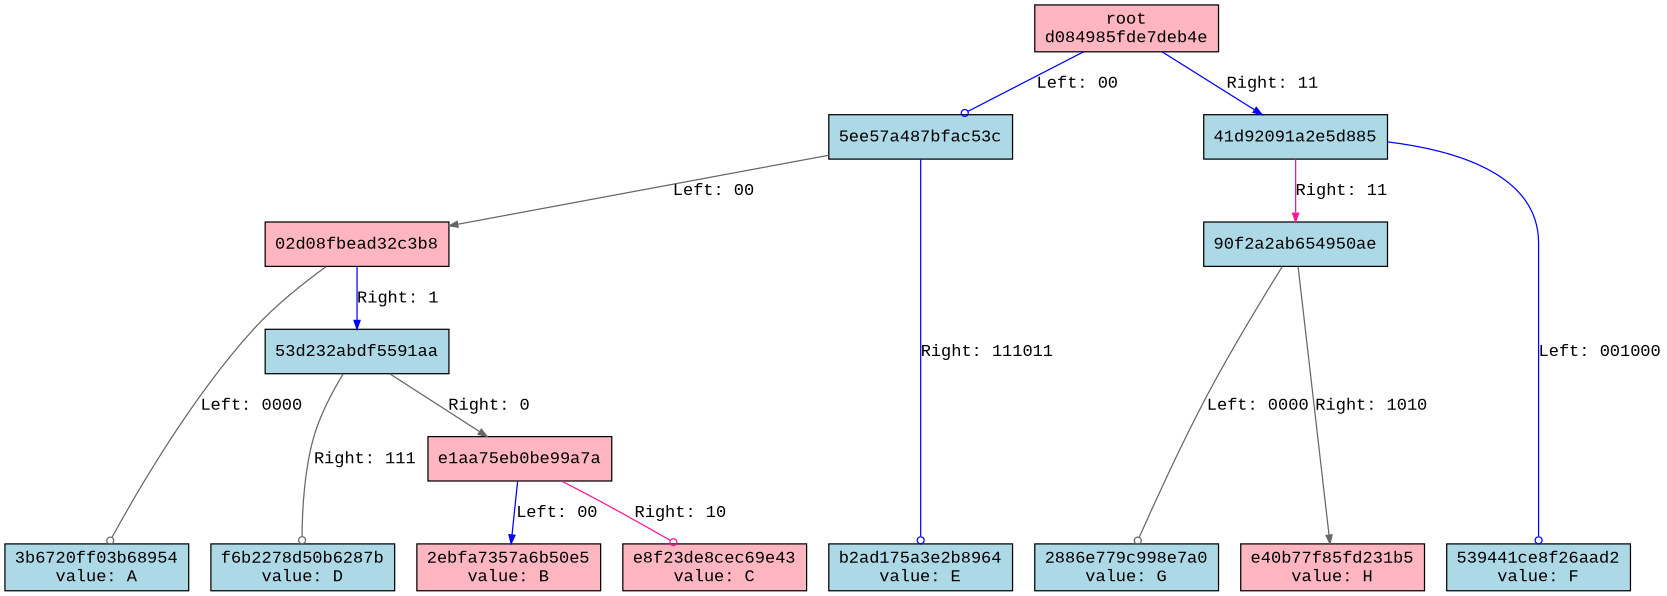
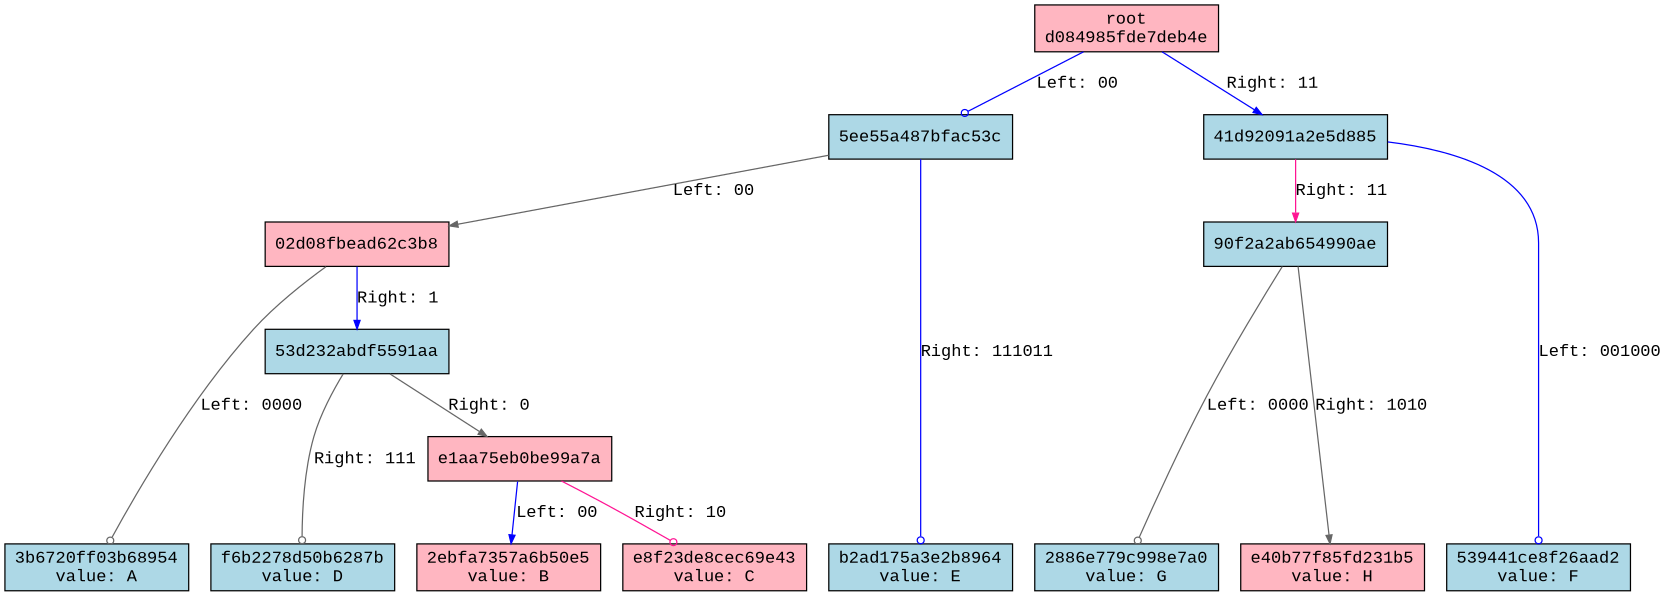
(921, 137) -> (921, 137)
(357, 244) -> (357, 244)
(1296, 244) -> (1296, 244)
